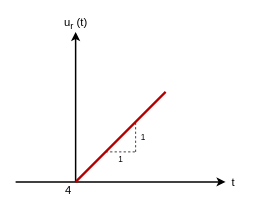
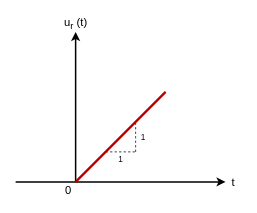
(68, 189) -> (68, 189)
